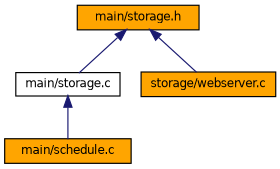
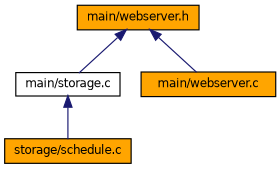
(138, 18) -> (138, 18)
(208, 84) -> (208, 84)
(68, 151) -> (68, 151)
